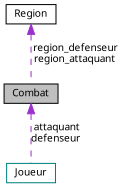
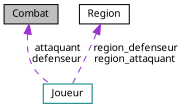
(31, 59) -> (85, 59)
